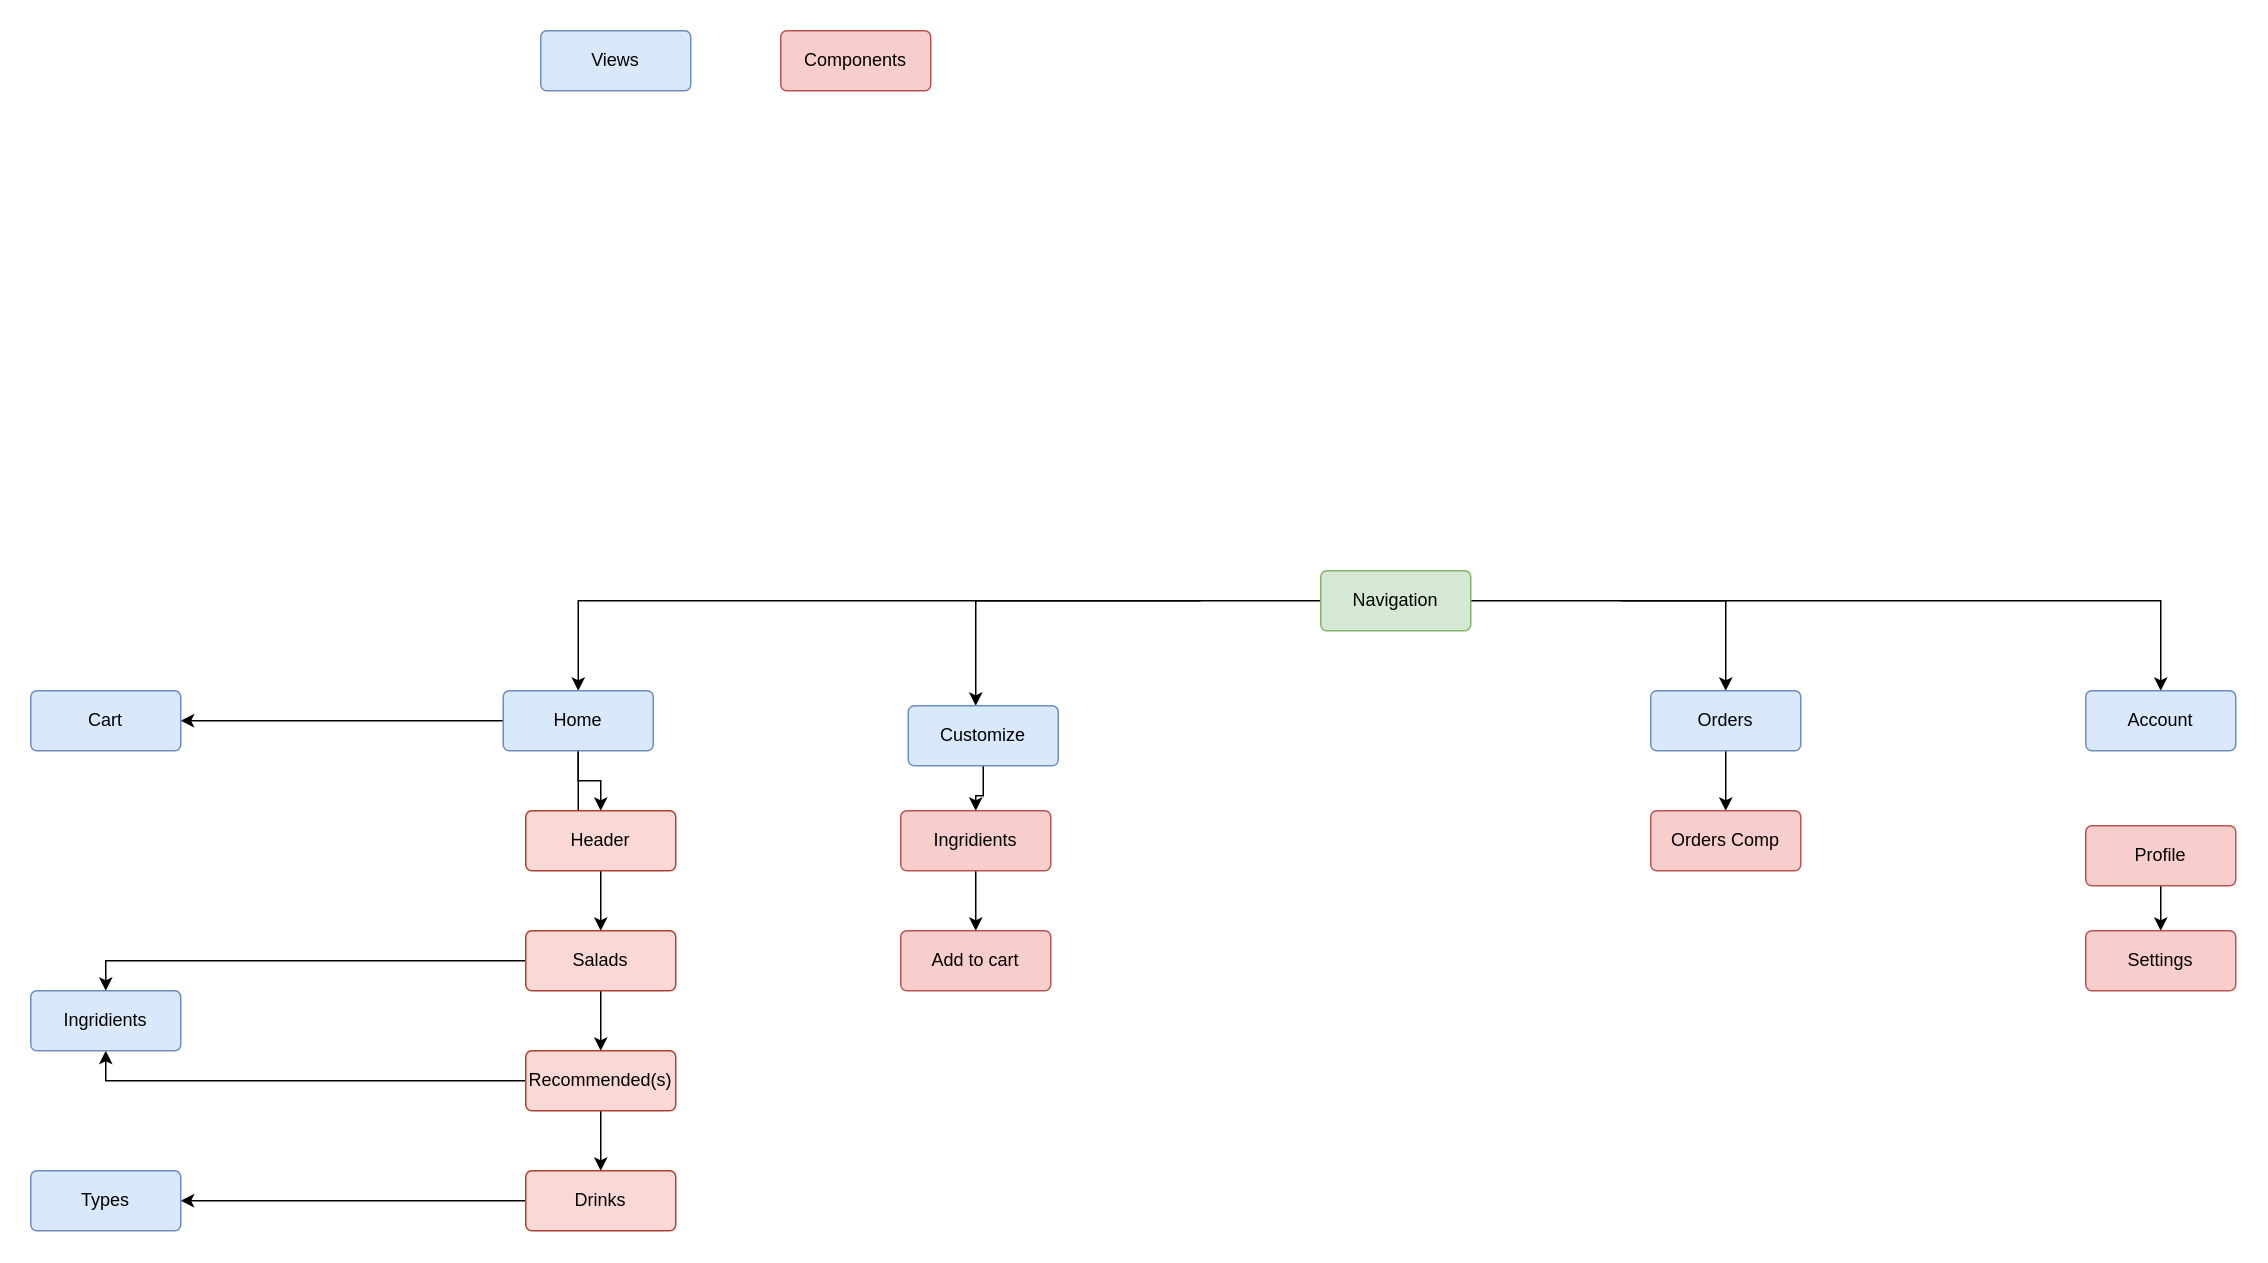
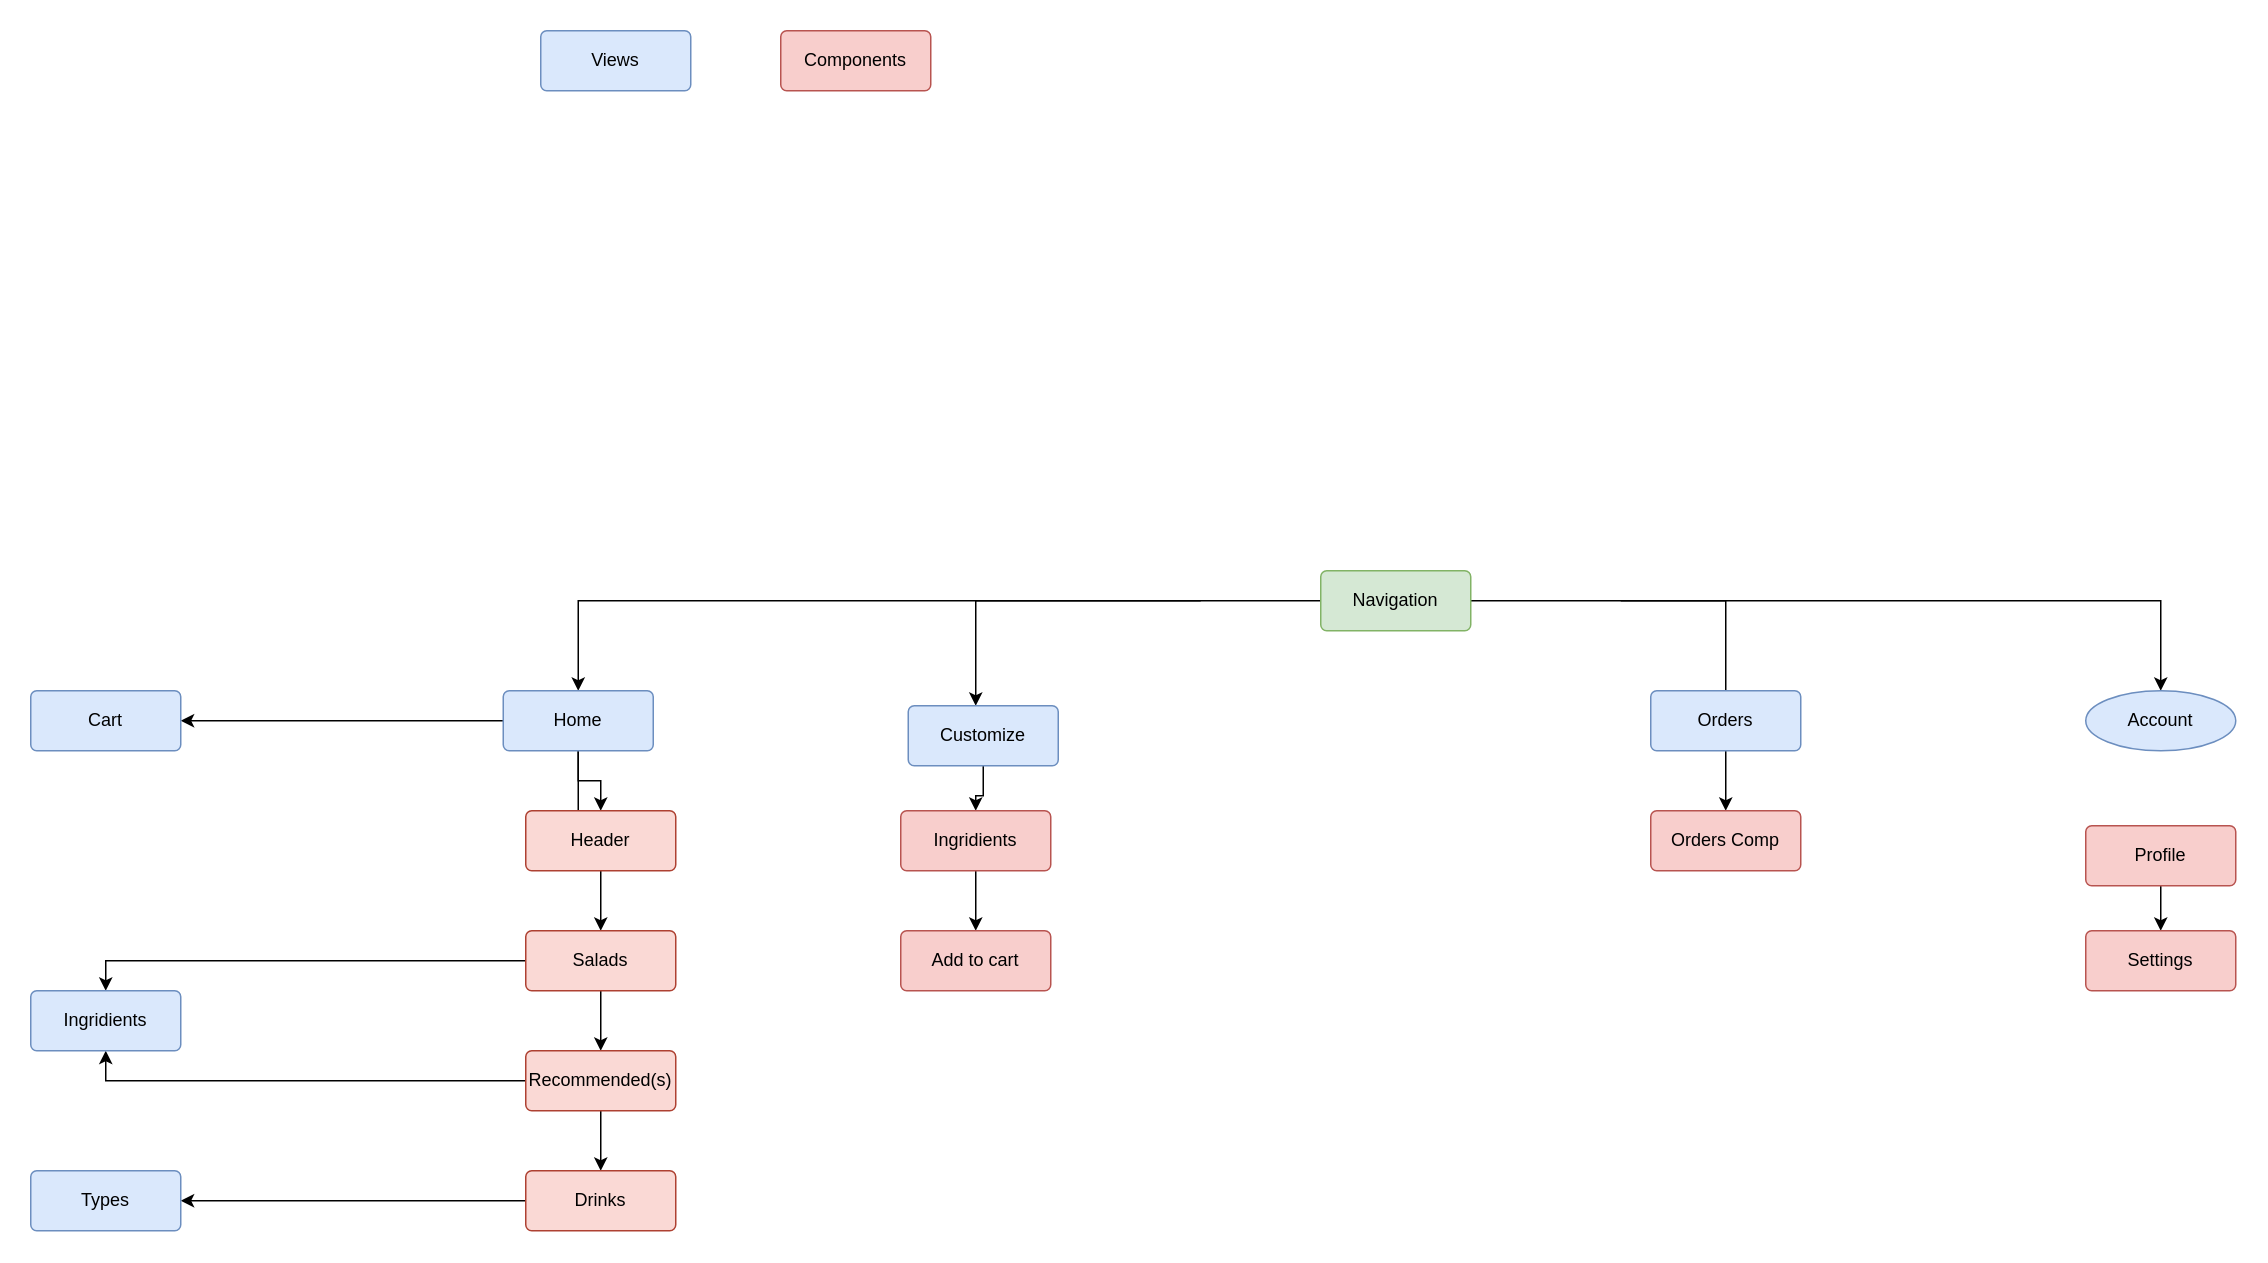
(1726, 679) -> (1726, 683)
(2161, 721) -> (2161, 721)
